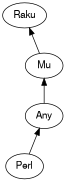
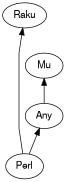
(36, 44) -> (19, 94)
